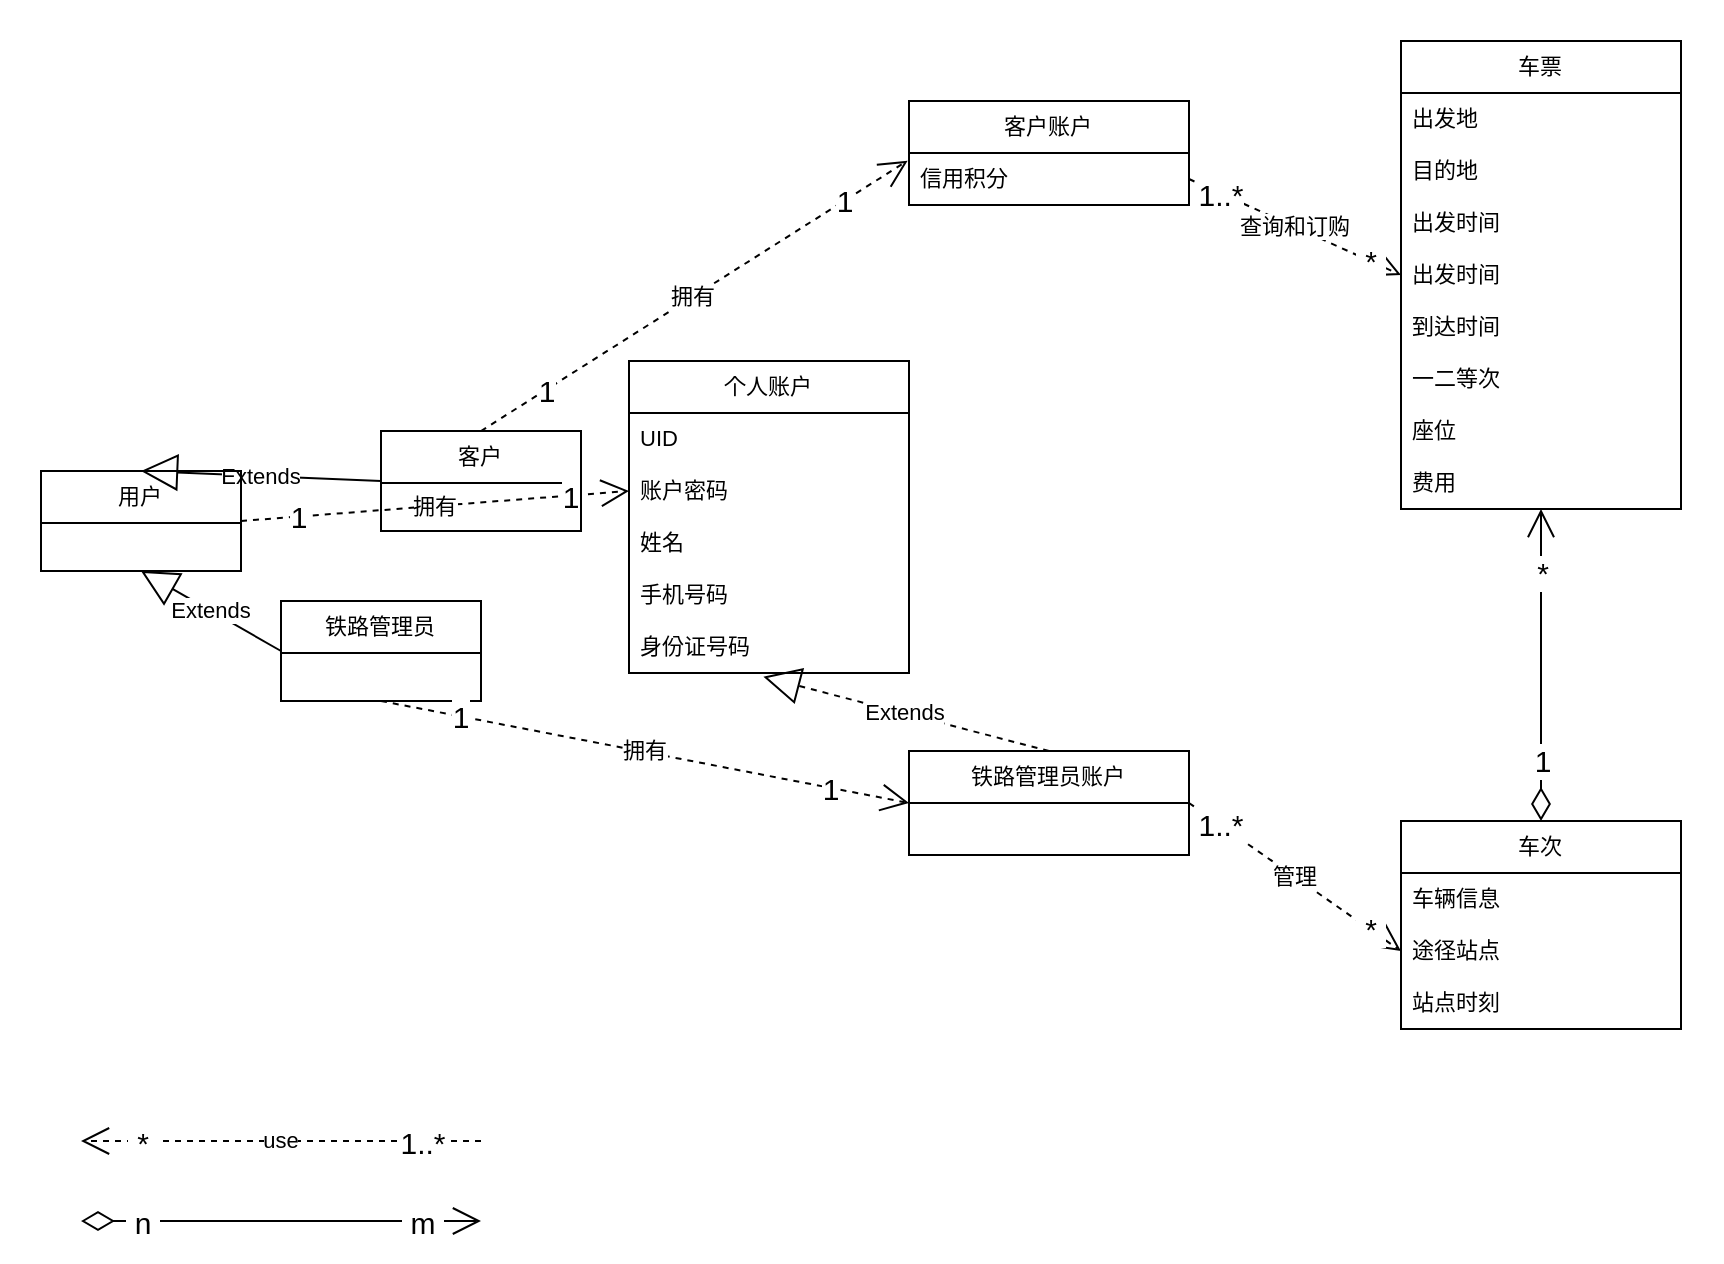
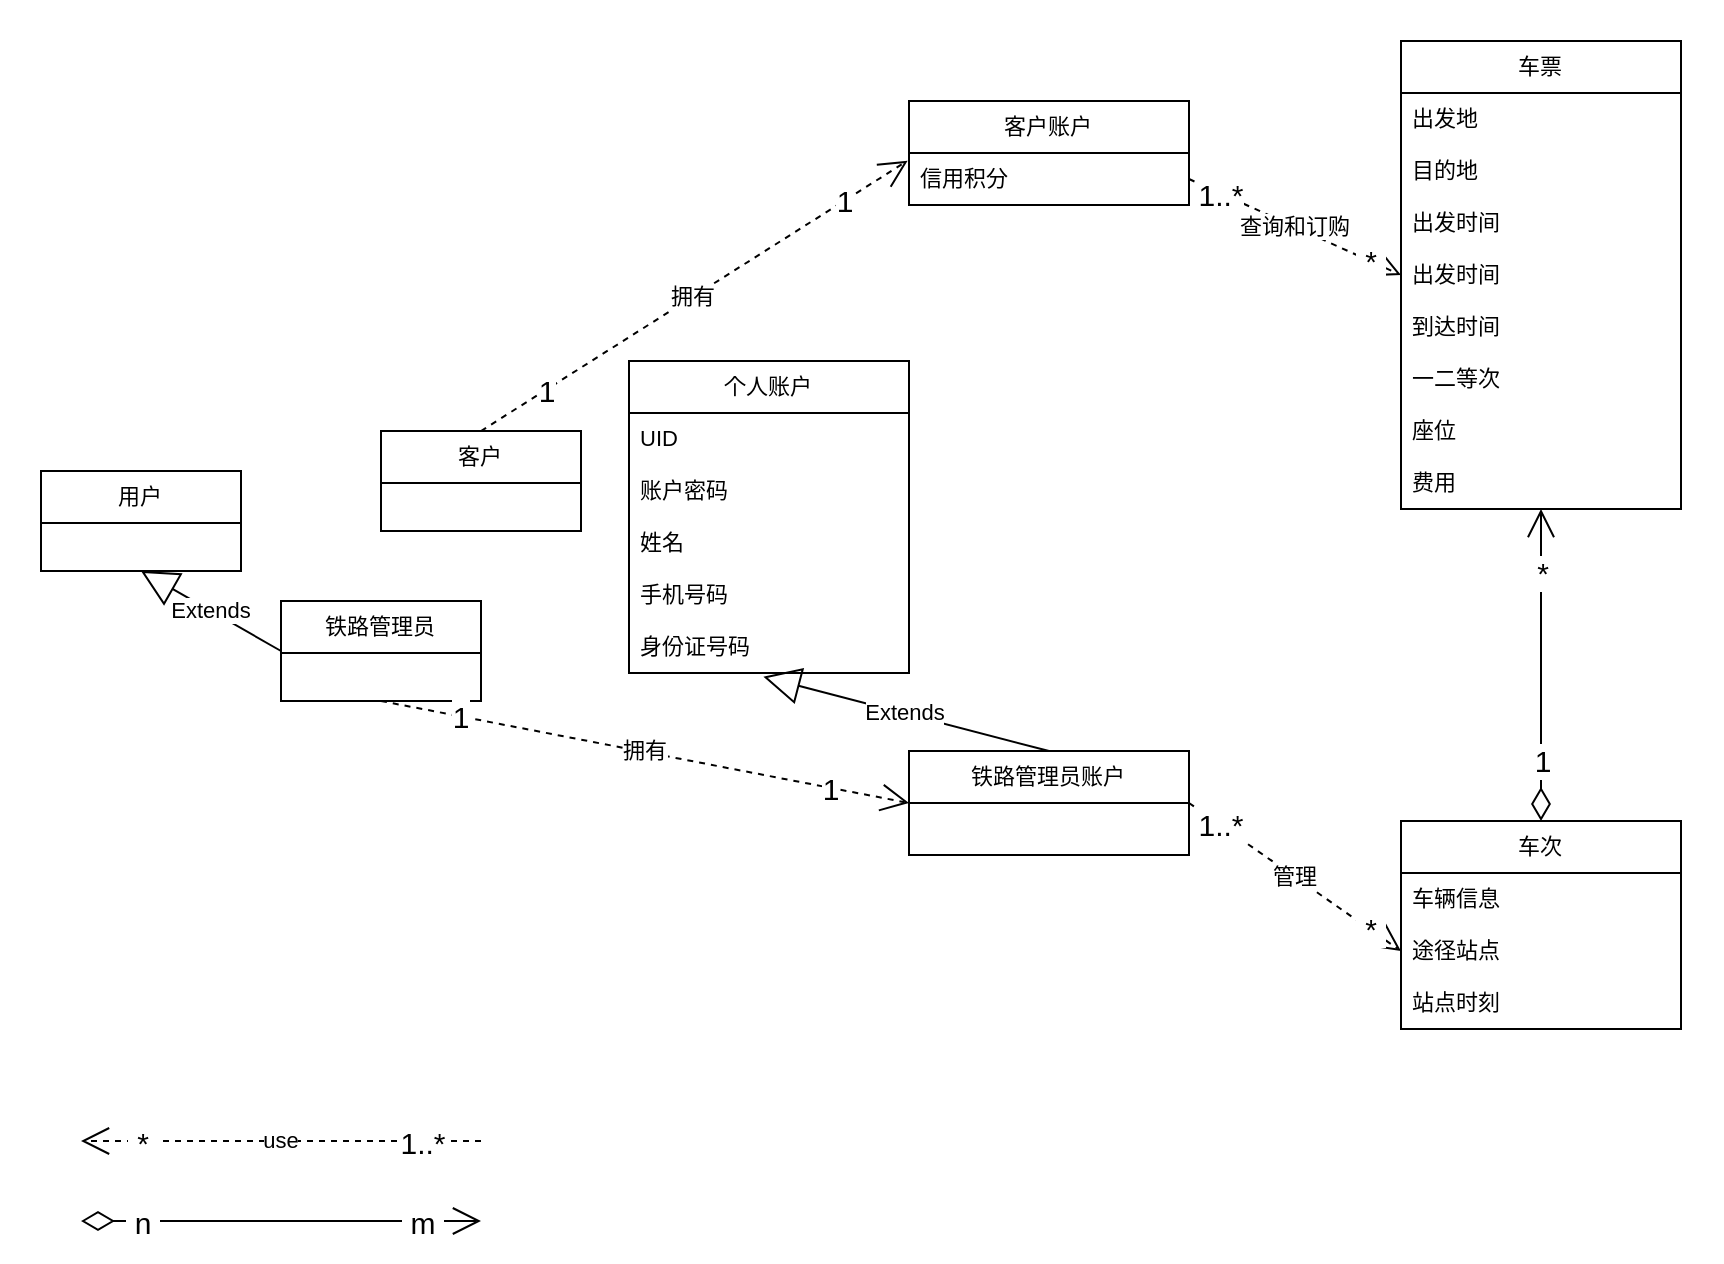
(302, 478) -> none
(435, 506) -> none
(991, 736) -> (991, 736)
